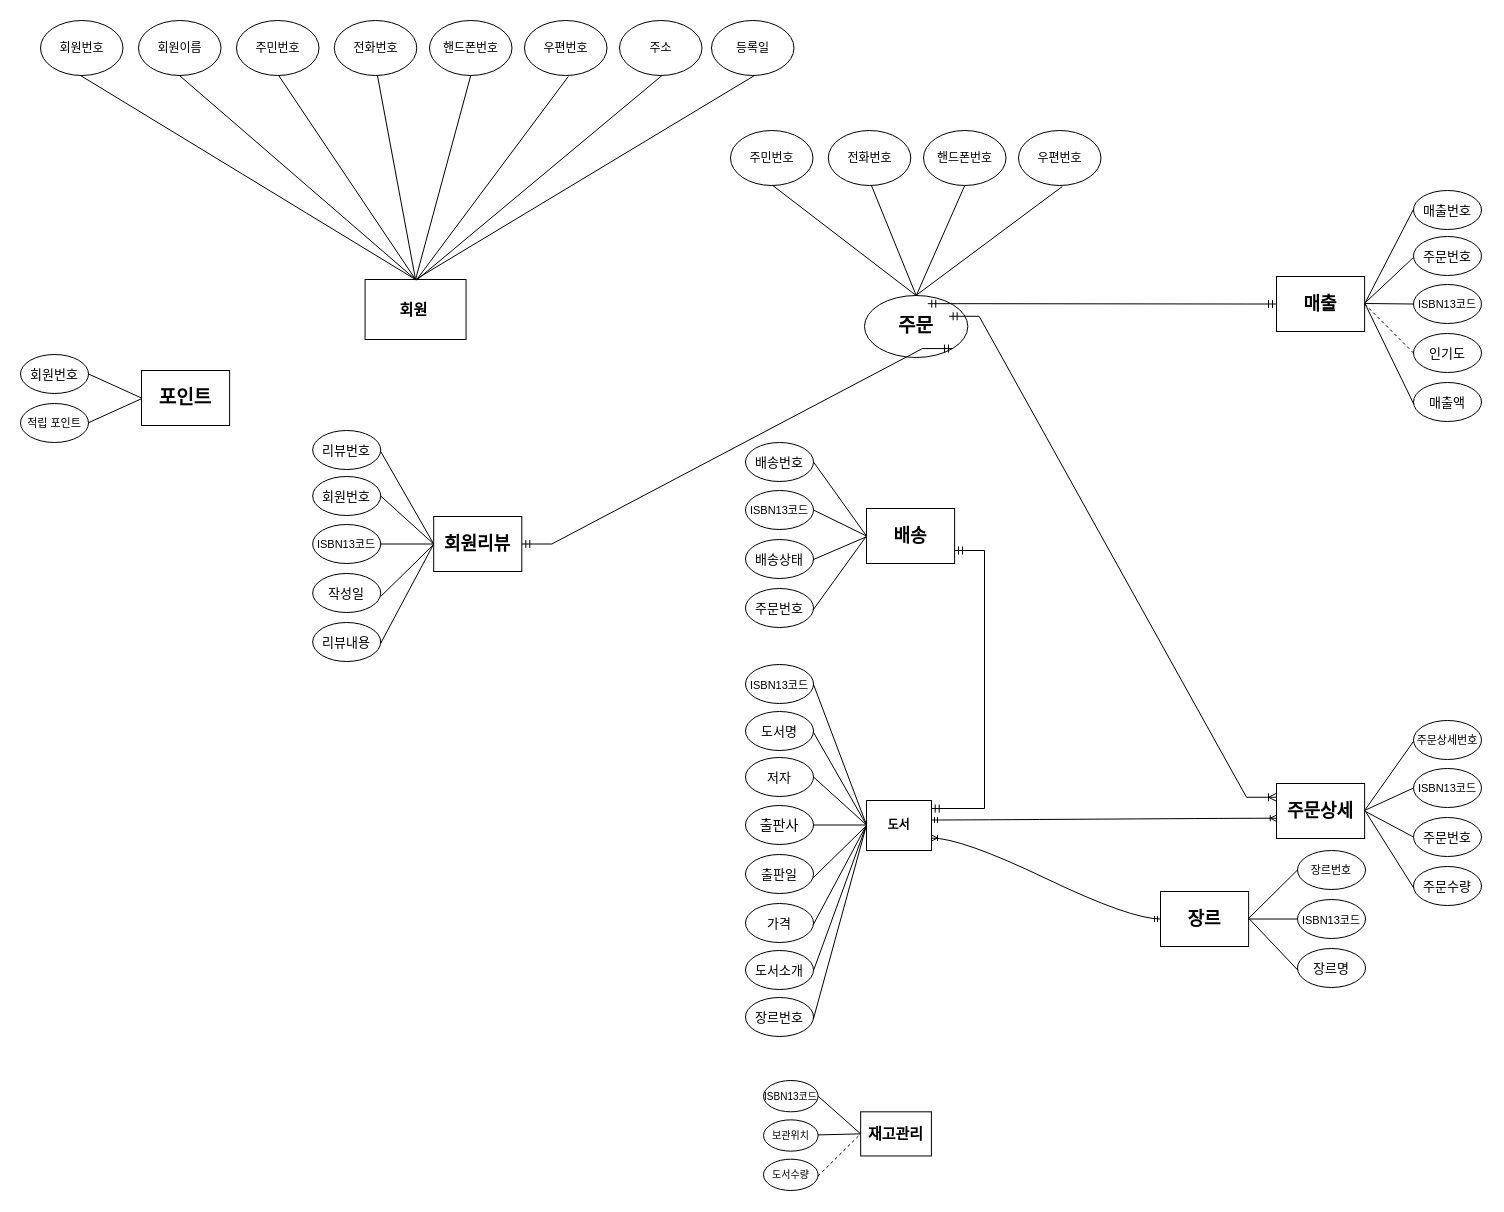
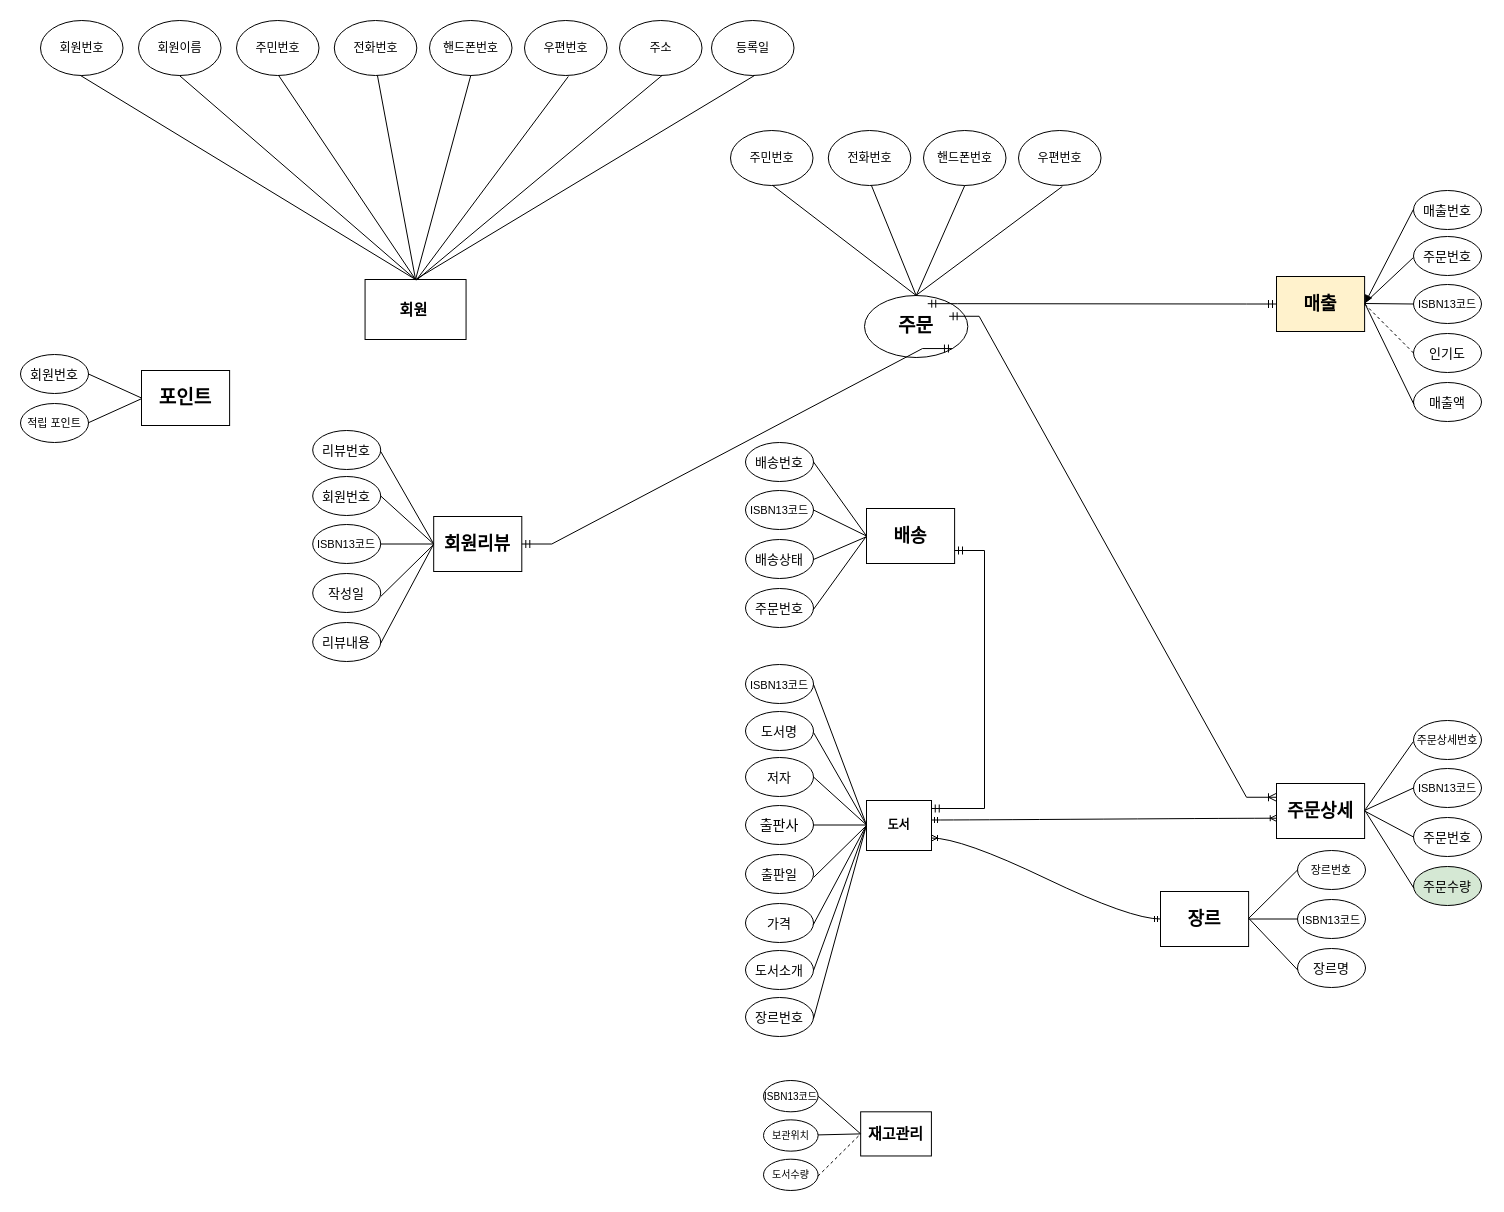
(1369, 295) -> (1369, 295)
(1321, 304) -> (1321, 304)
(1448, 886) -> (1448, 886)
